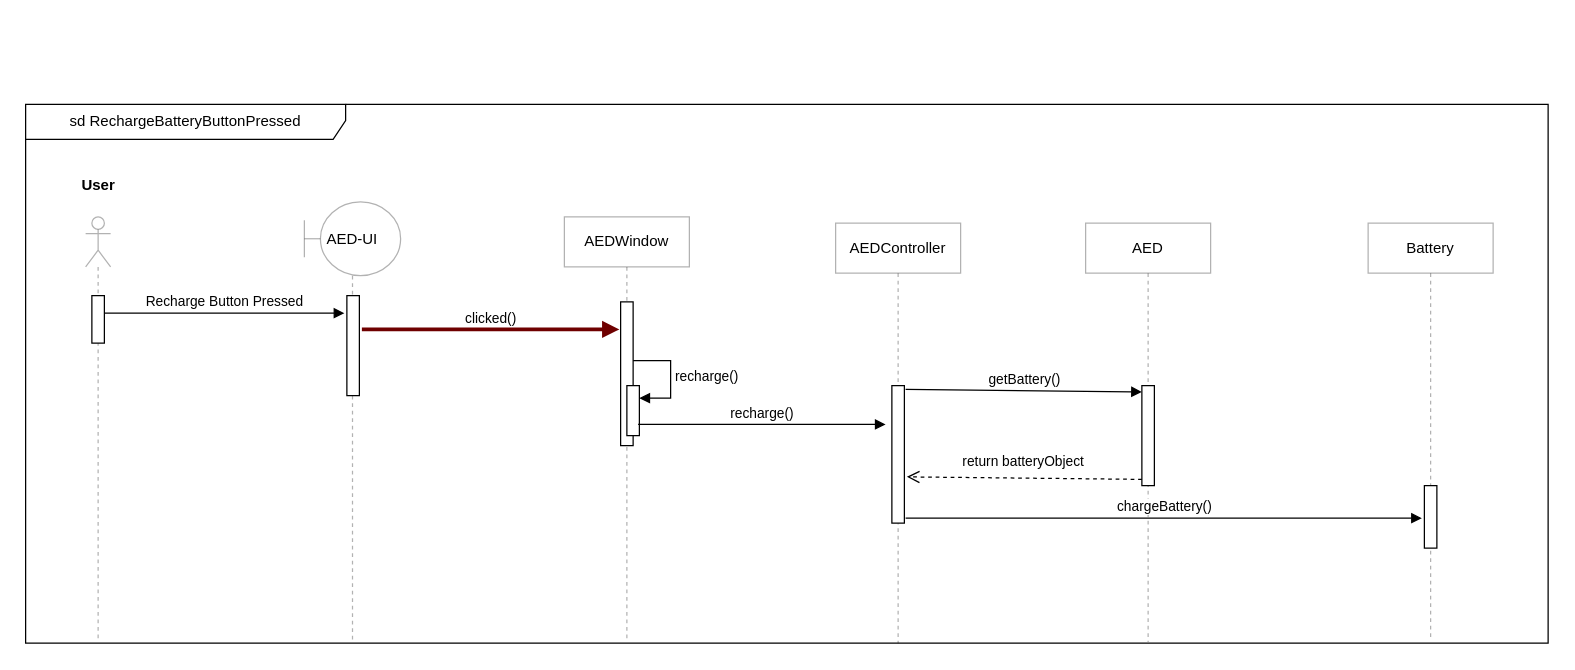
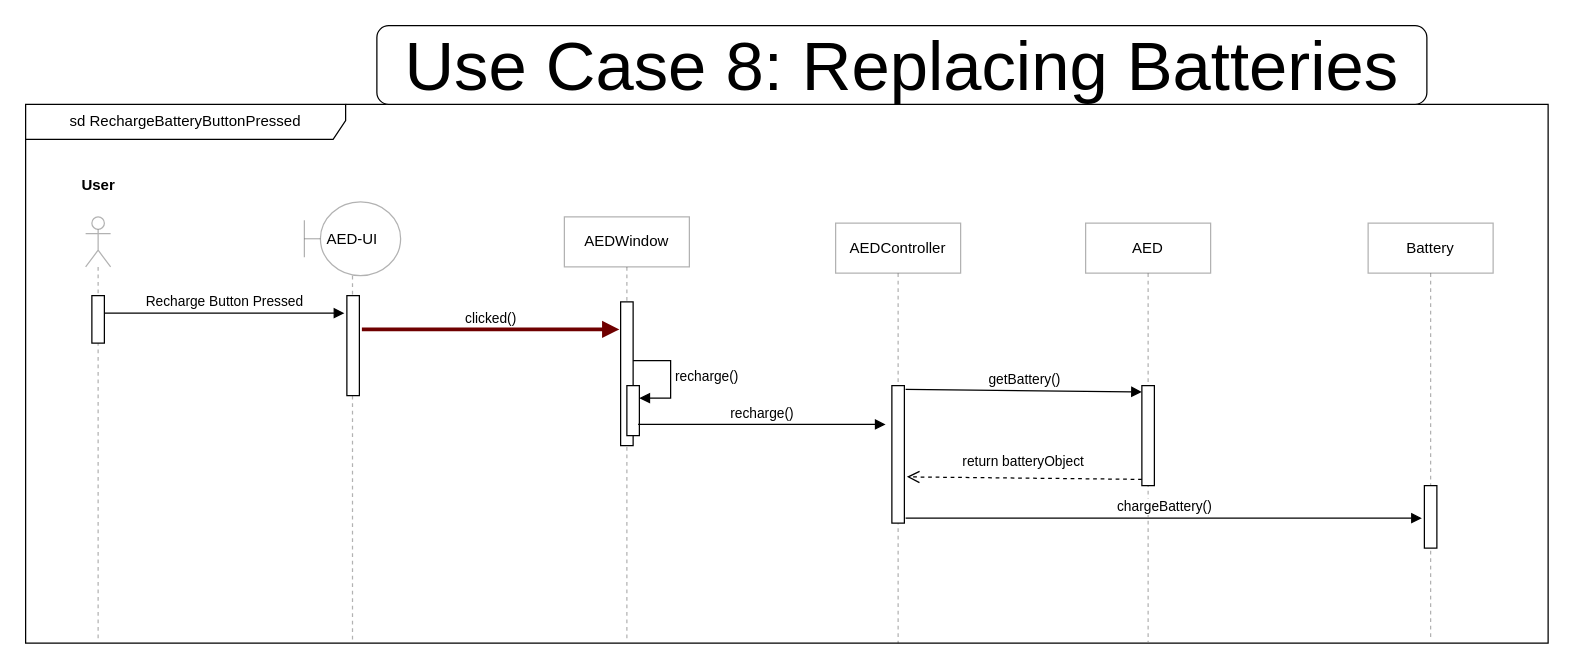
none -> (902, 65)
